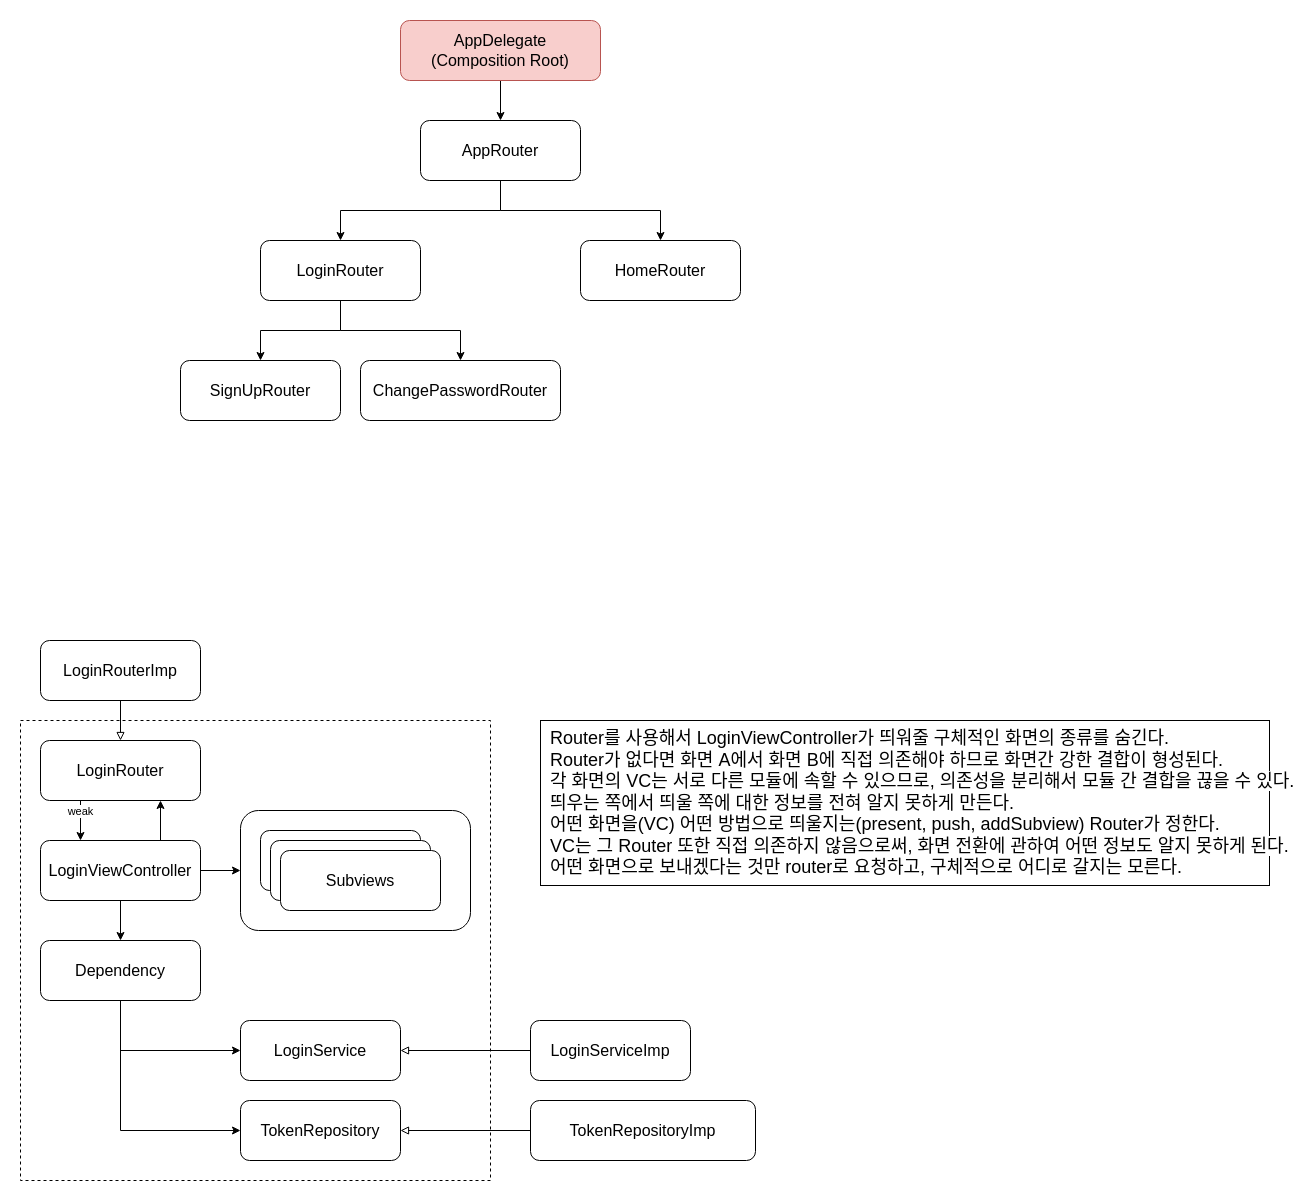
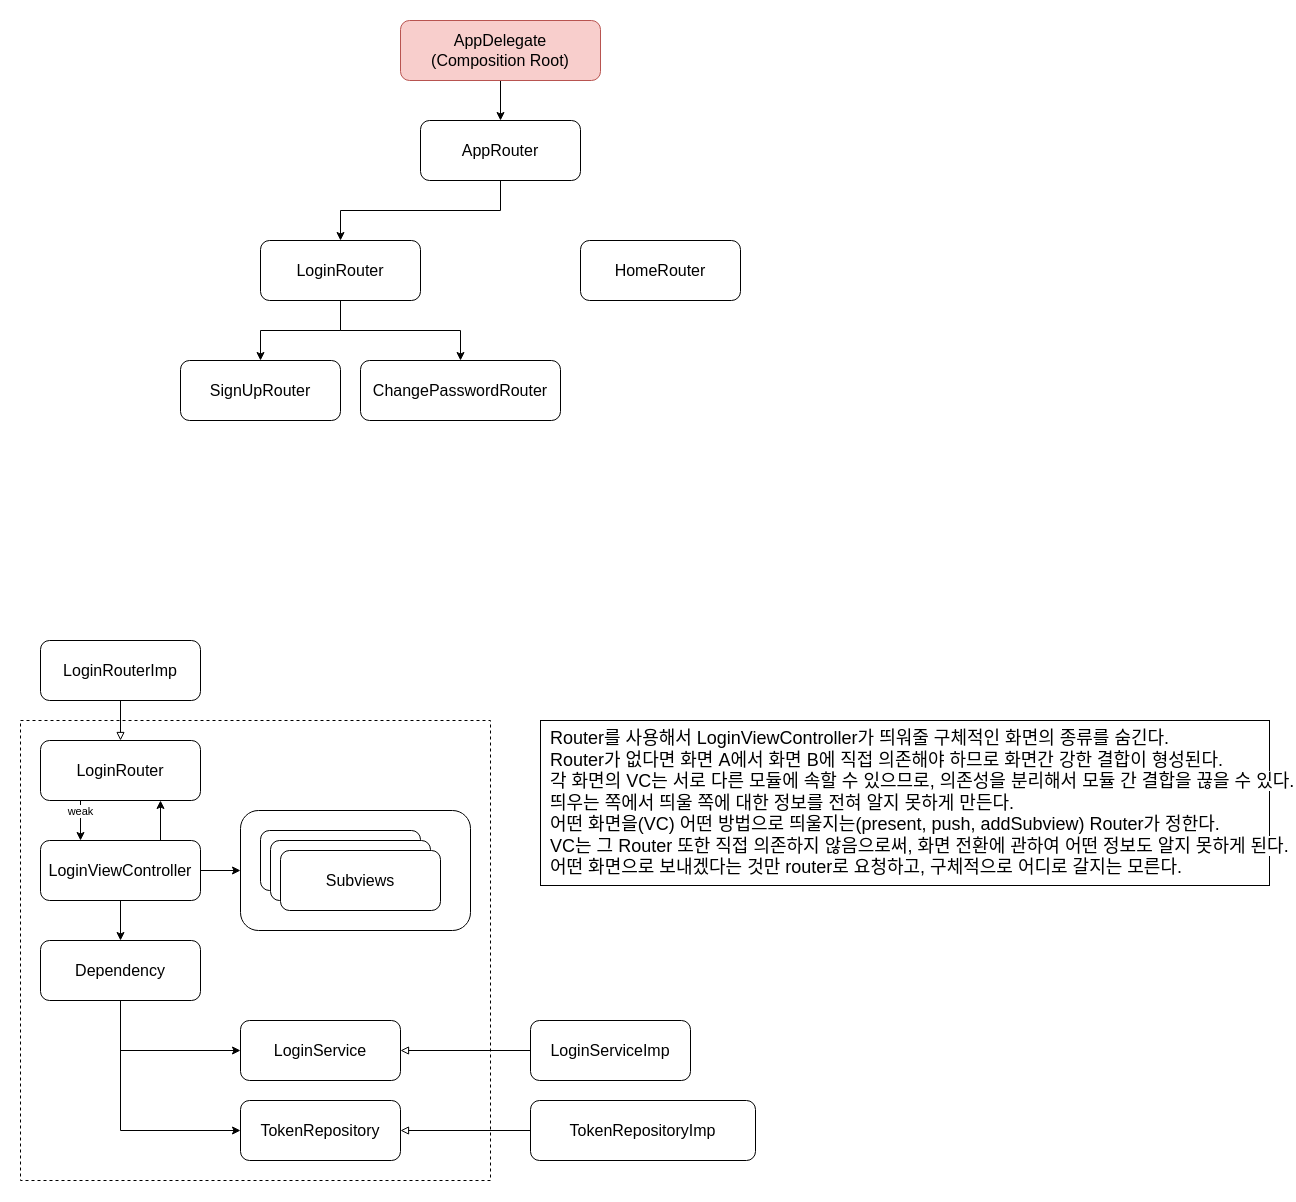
(593, 211) -> none
